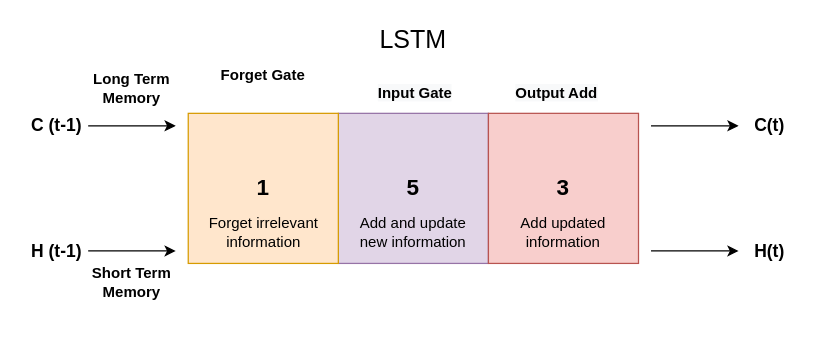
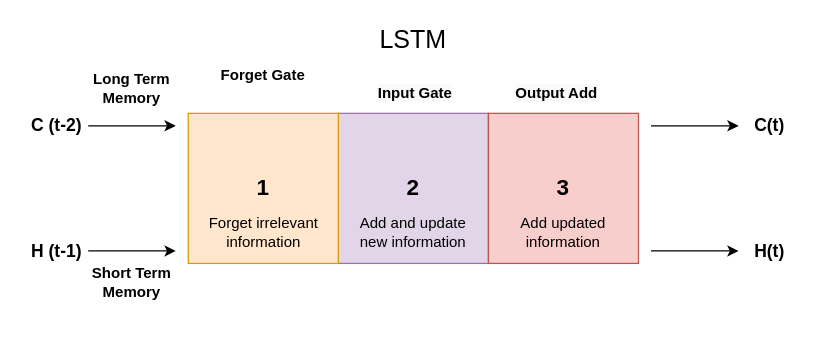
(57, 126) -> (57, 126)
(413, 188) -> (413, 188)
